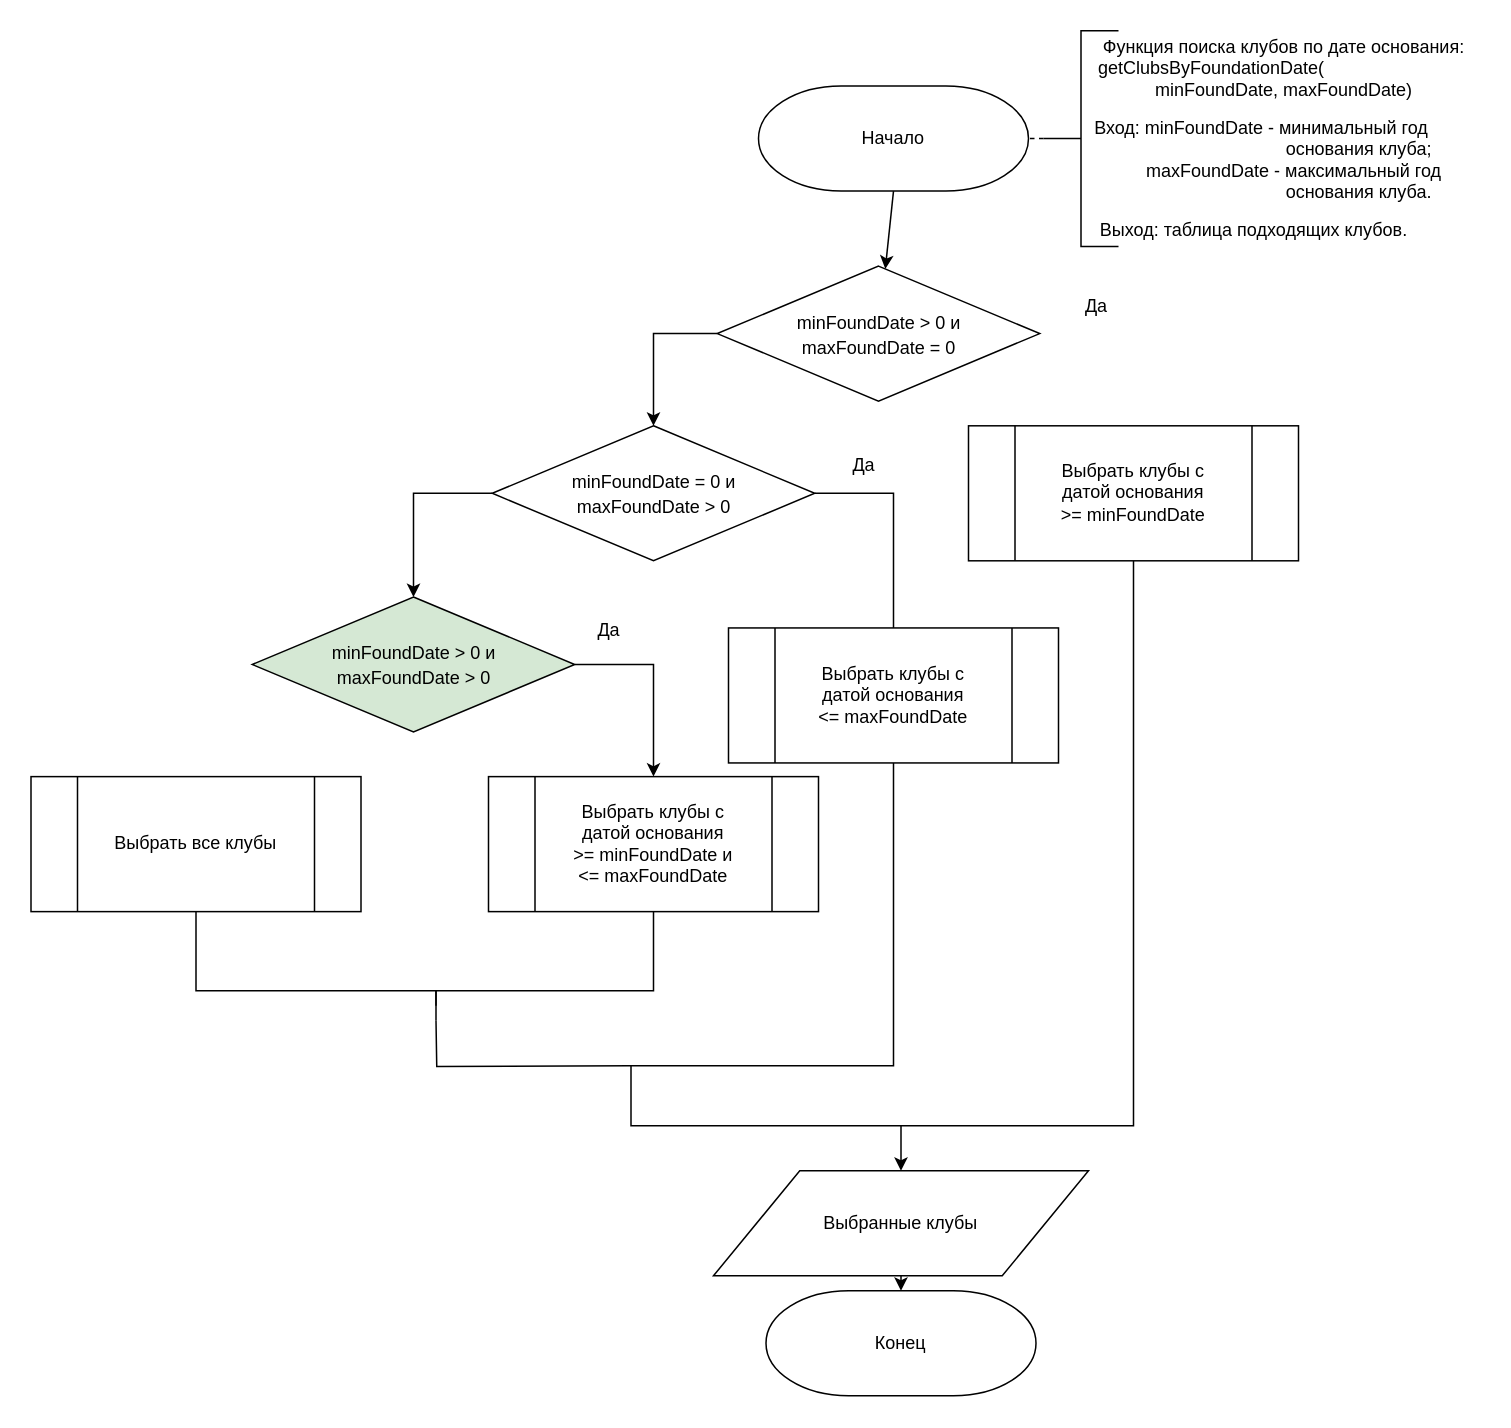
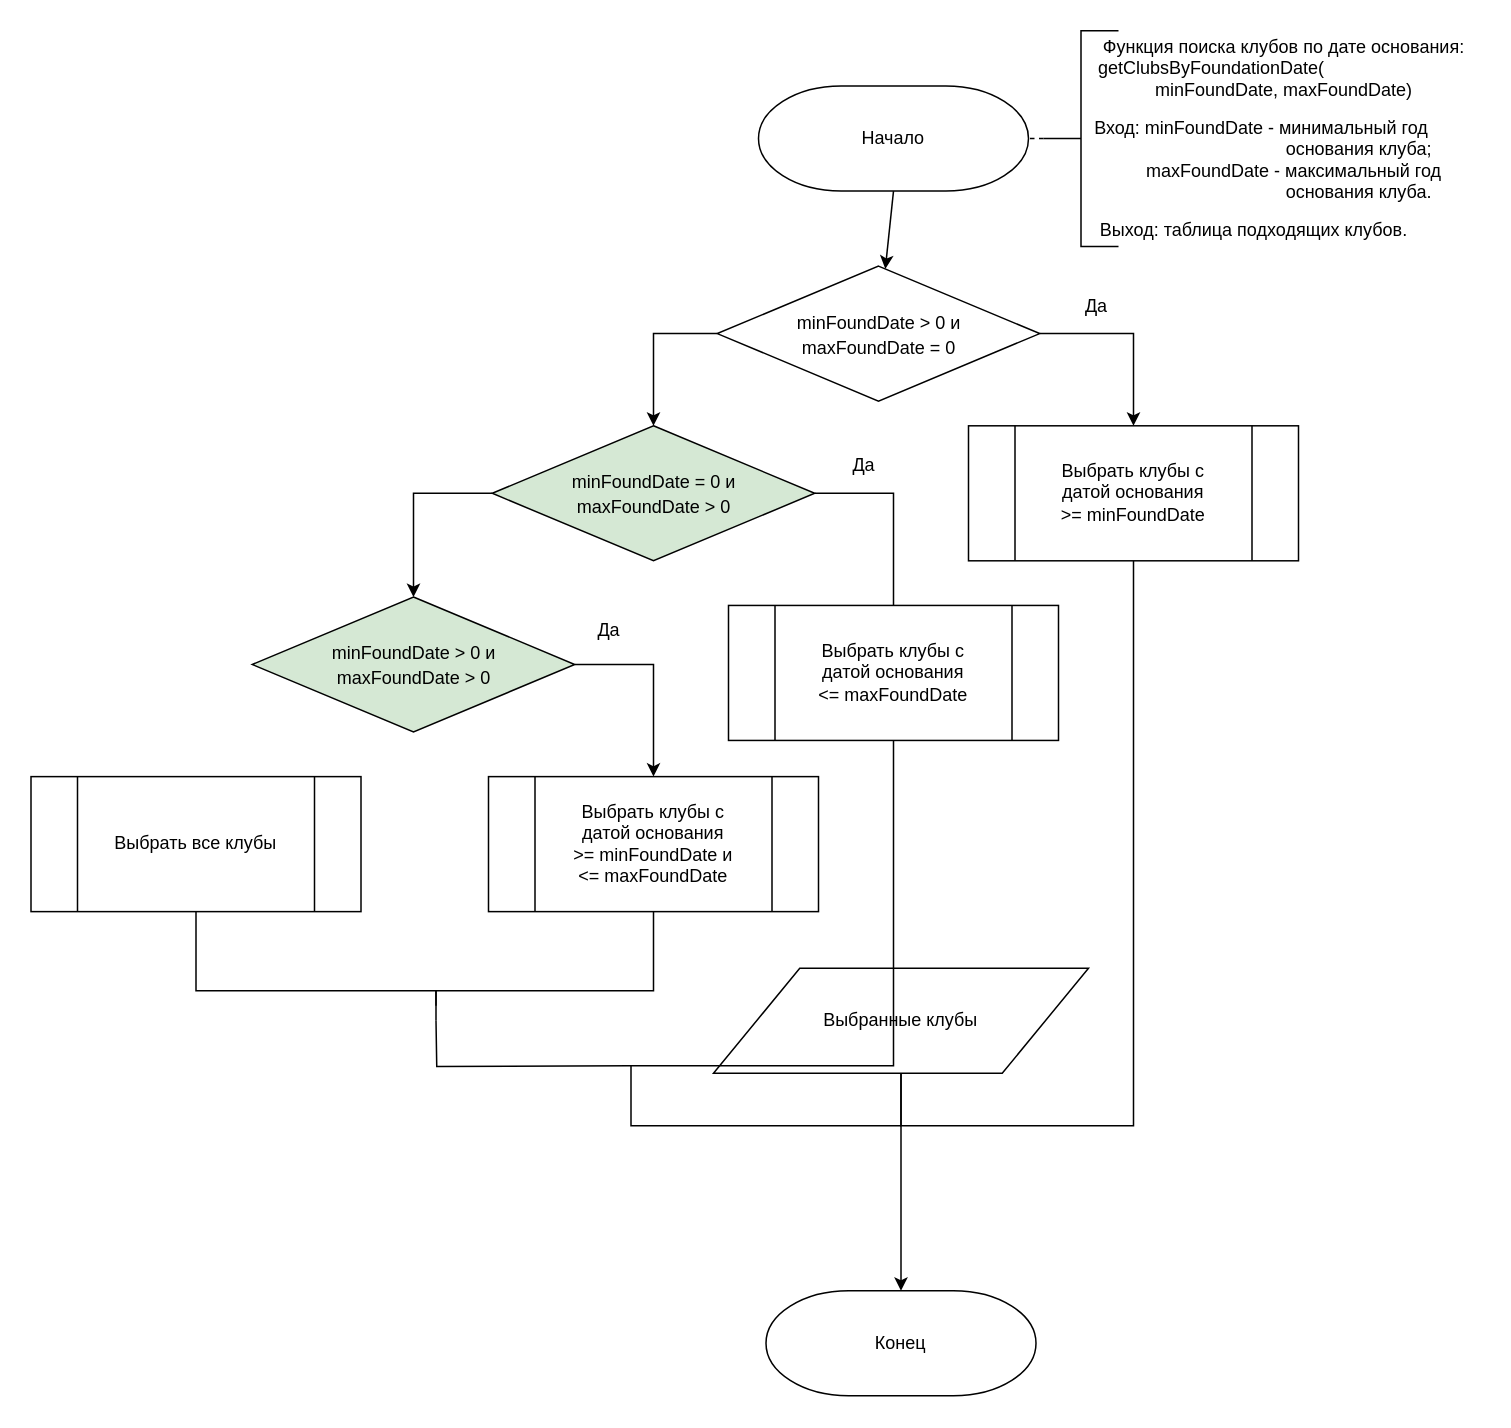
none -> (1127, 334)
(653, 493) -> (653, 493)
(893, 695) -> (893, 673)
(901, 1223) -> (901, 1021)
